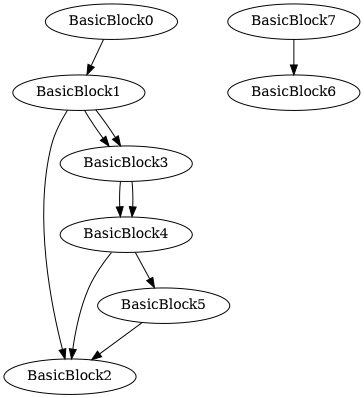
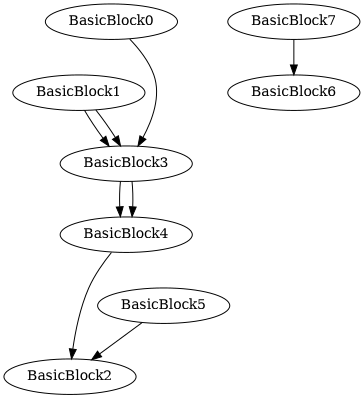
(97, 52) -> (156, 86)
(44, 228) -> none
(142, 266) -> none
